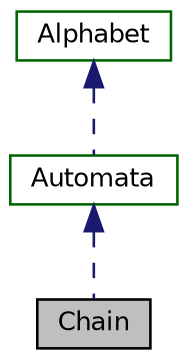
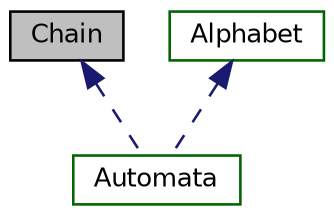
(94, 265) -> (119, 119)
